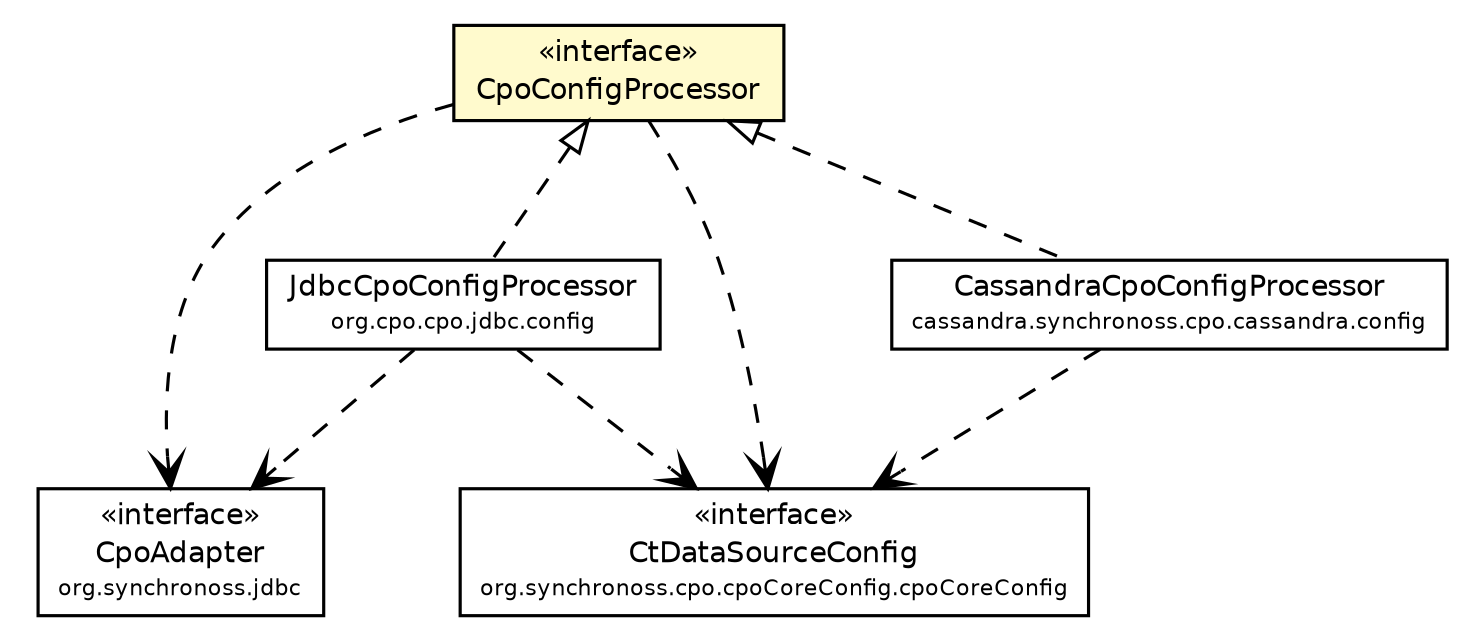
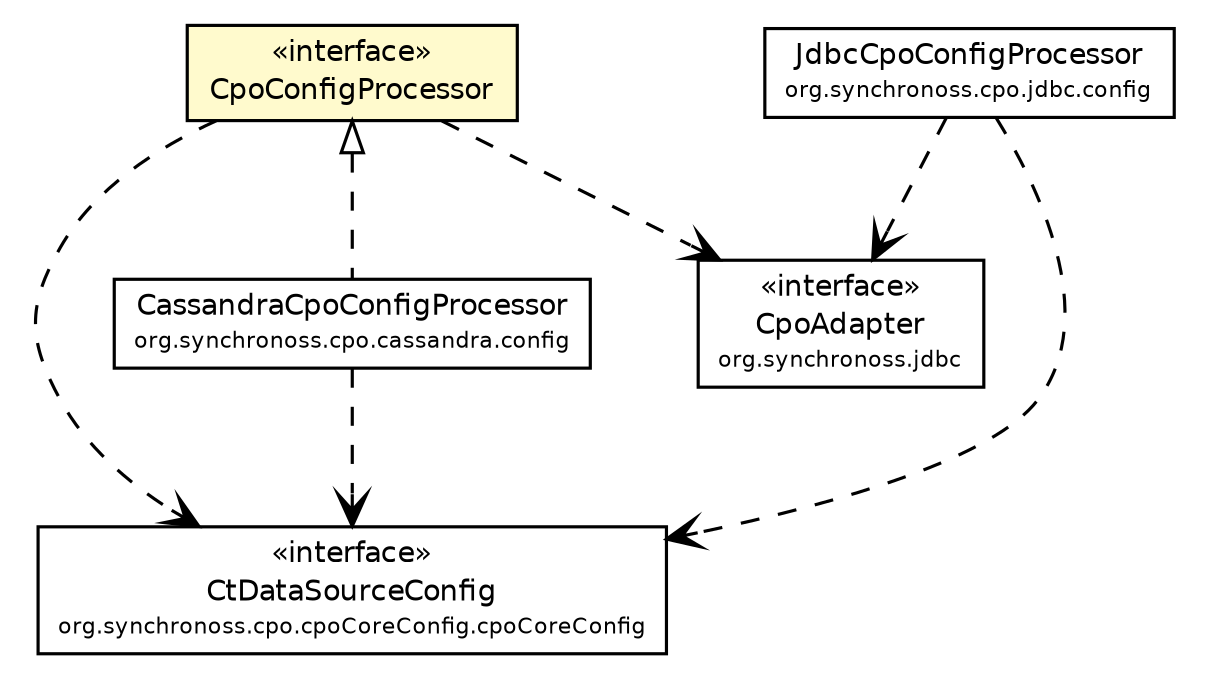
(531, 204) -> none
(463, 322) -> (970, 90)
(1169, 322) -> (352, 341)
